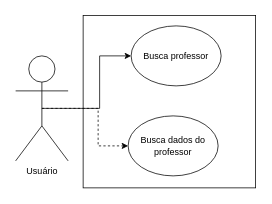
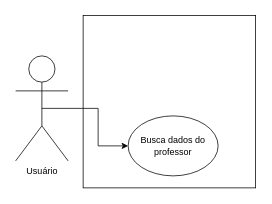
(176, 56) -> none
(99, 81) -> none
(98, 140) -> (98, 140)
